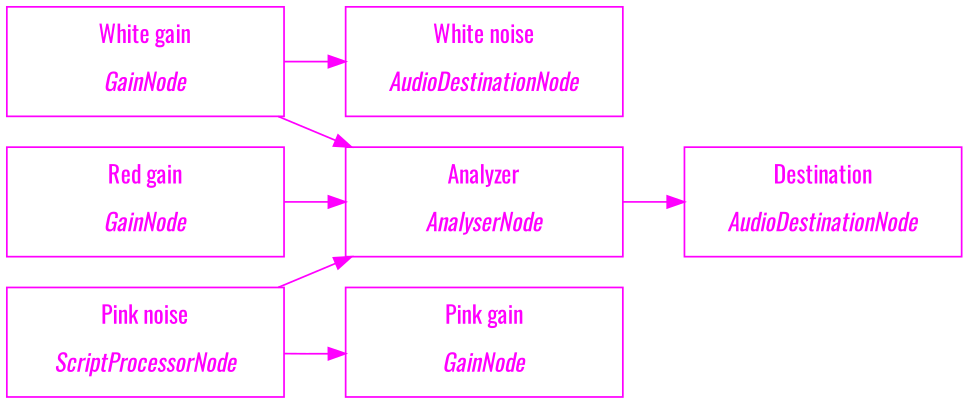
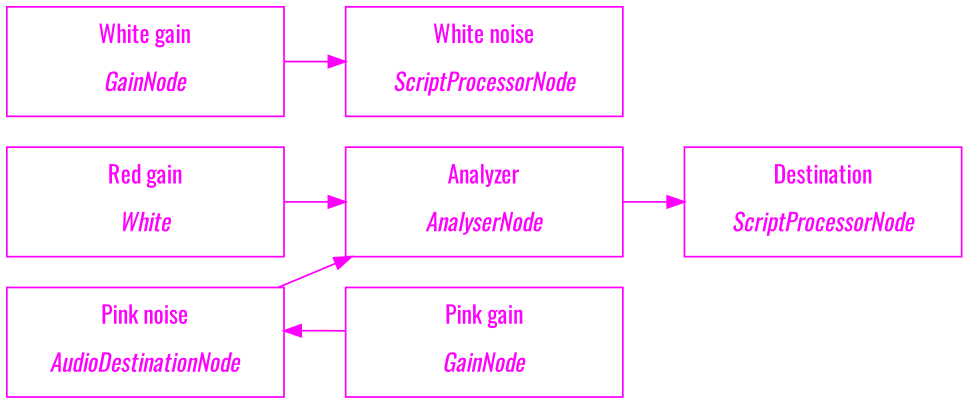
(484, 84) -> (484, 84)
(307, 128) -> none
(145, 224) -> (145, 224)
(823, 224) -> (823, 224)
(306, 354) -> (323, 331)
(145, 364) -> (145, 364)
